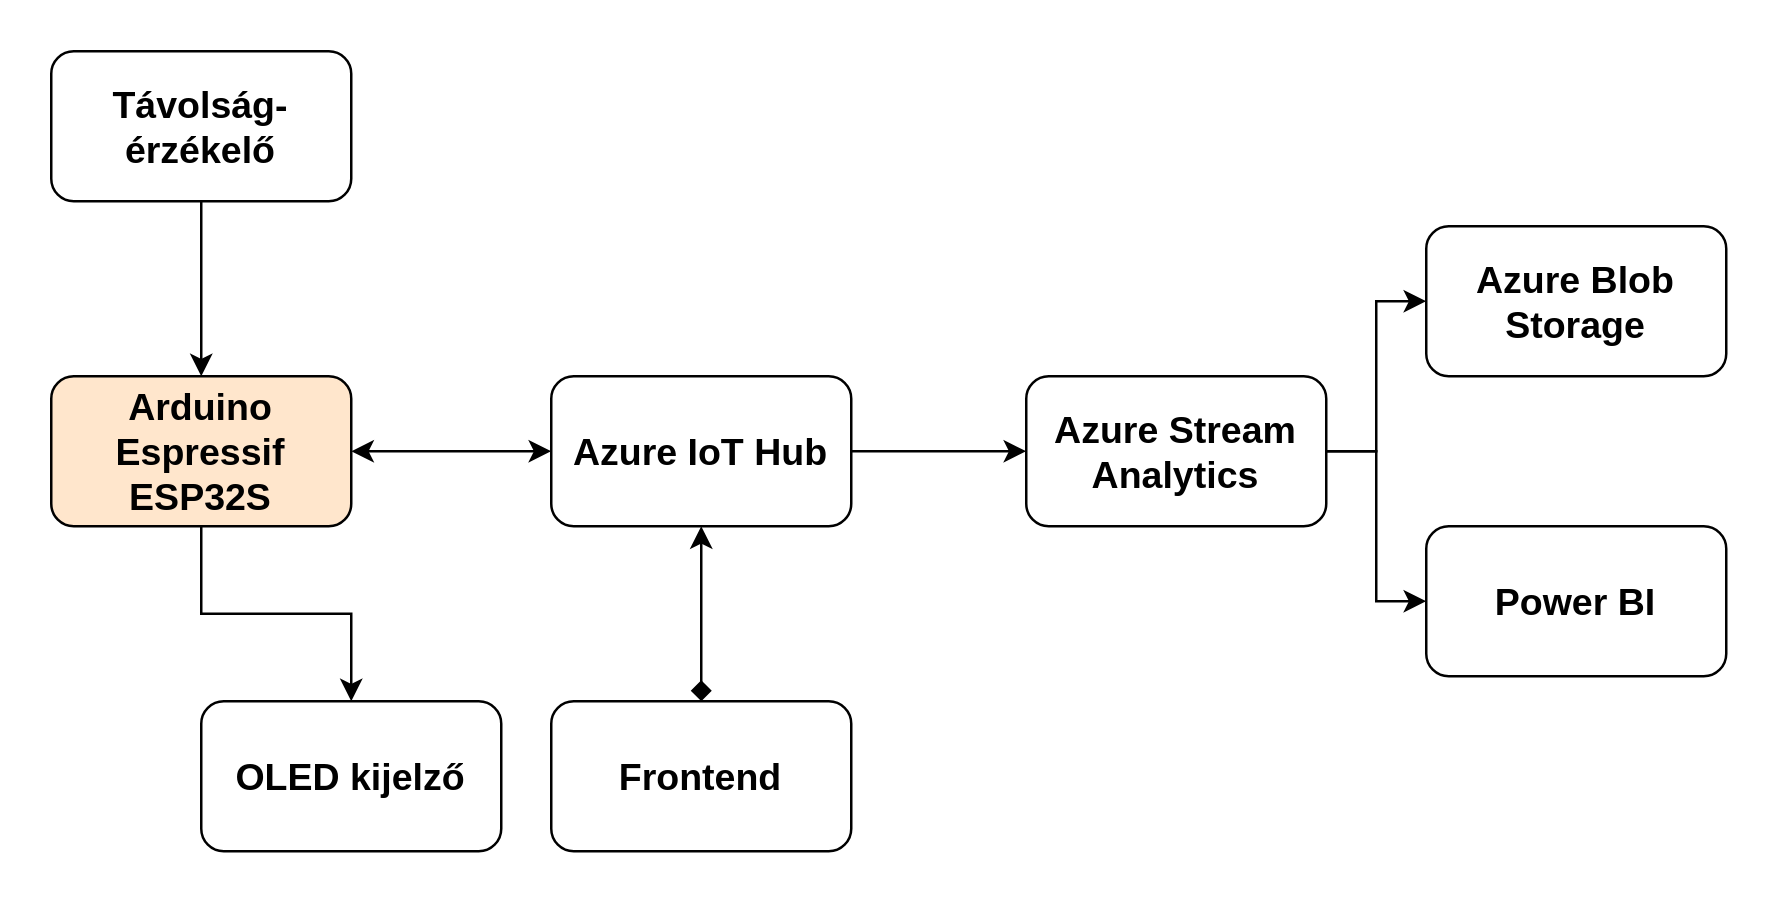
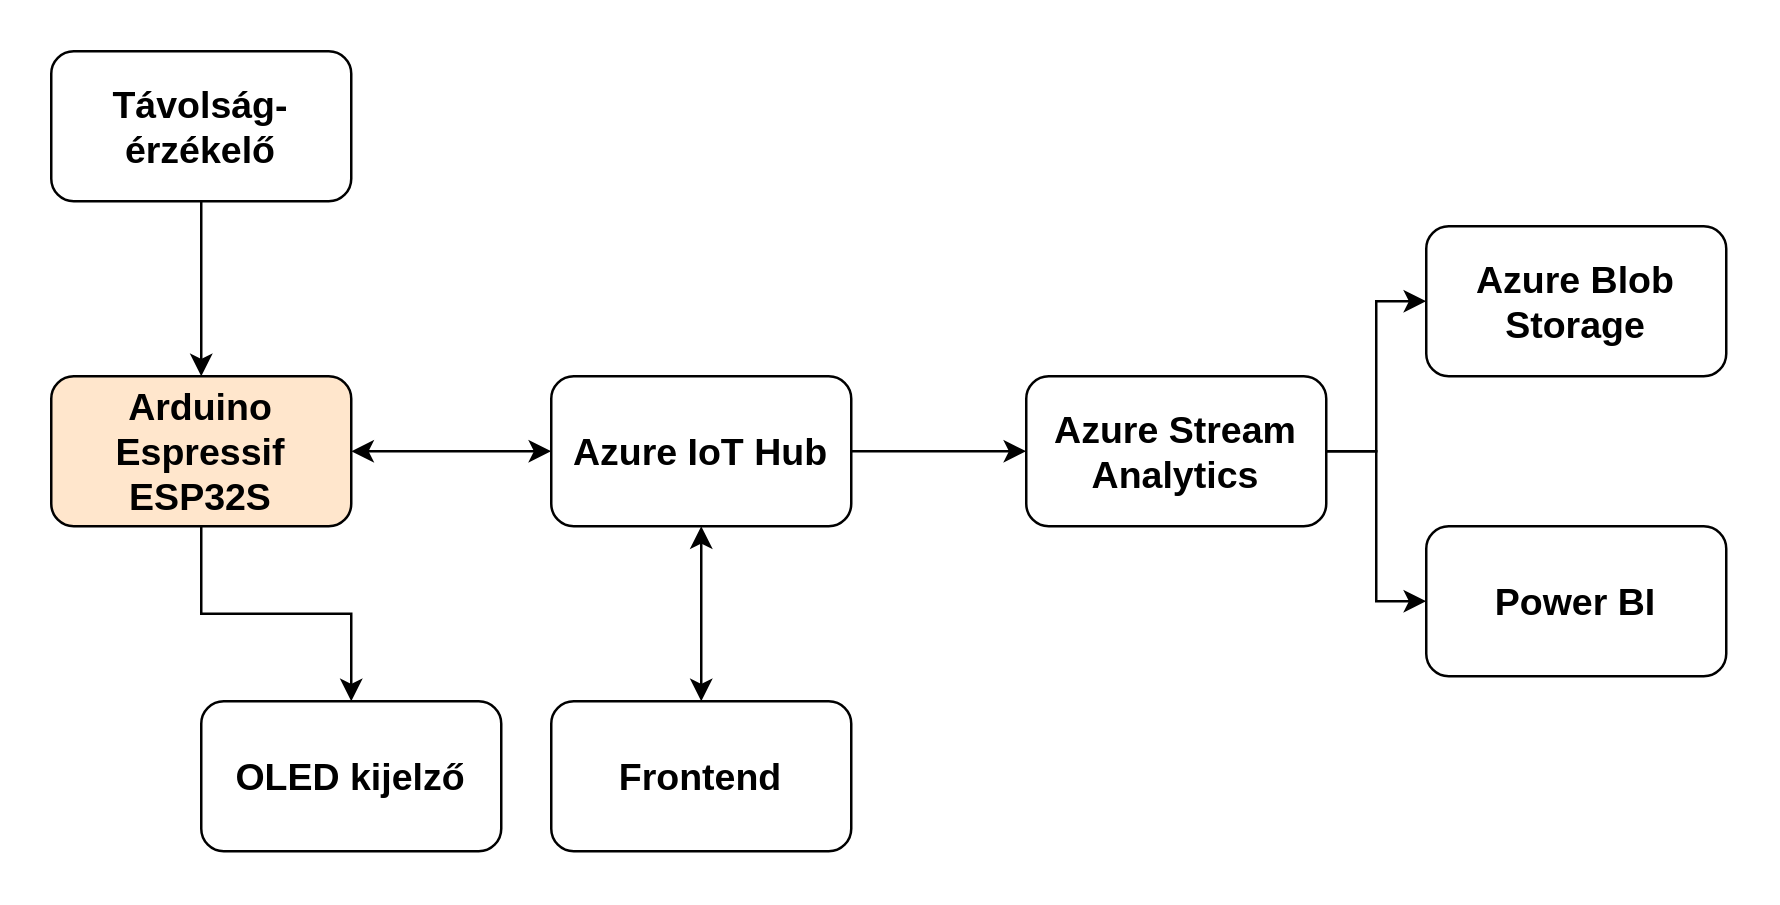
(701, 681) -> (701, 682)
